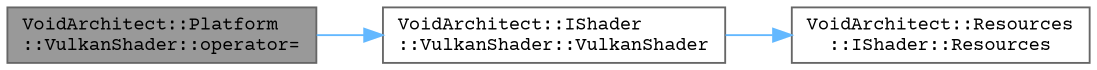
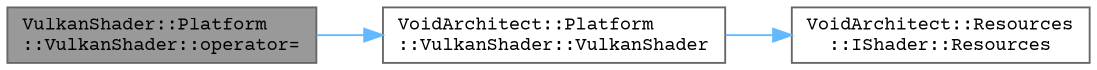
(162, 35) -> (162, 35)
(554, 35) -> (554, 35)
